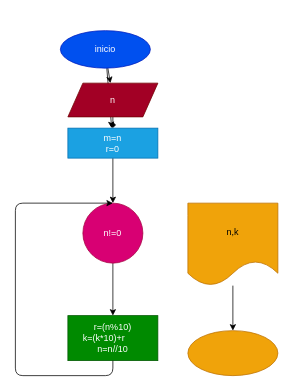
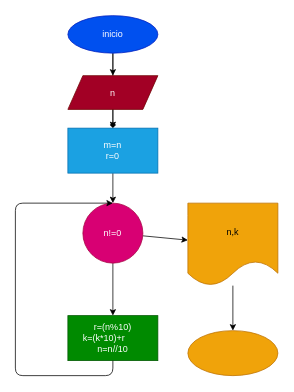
(105, 49) -> (113, 34)
(113, 100) -> (113, 92)
(113, 143) -> (113, 150)
none -> (163, 238)
